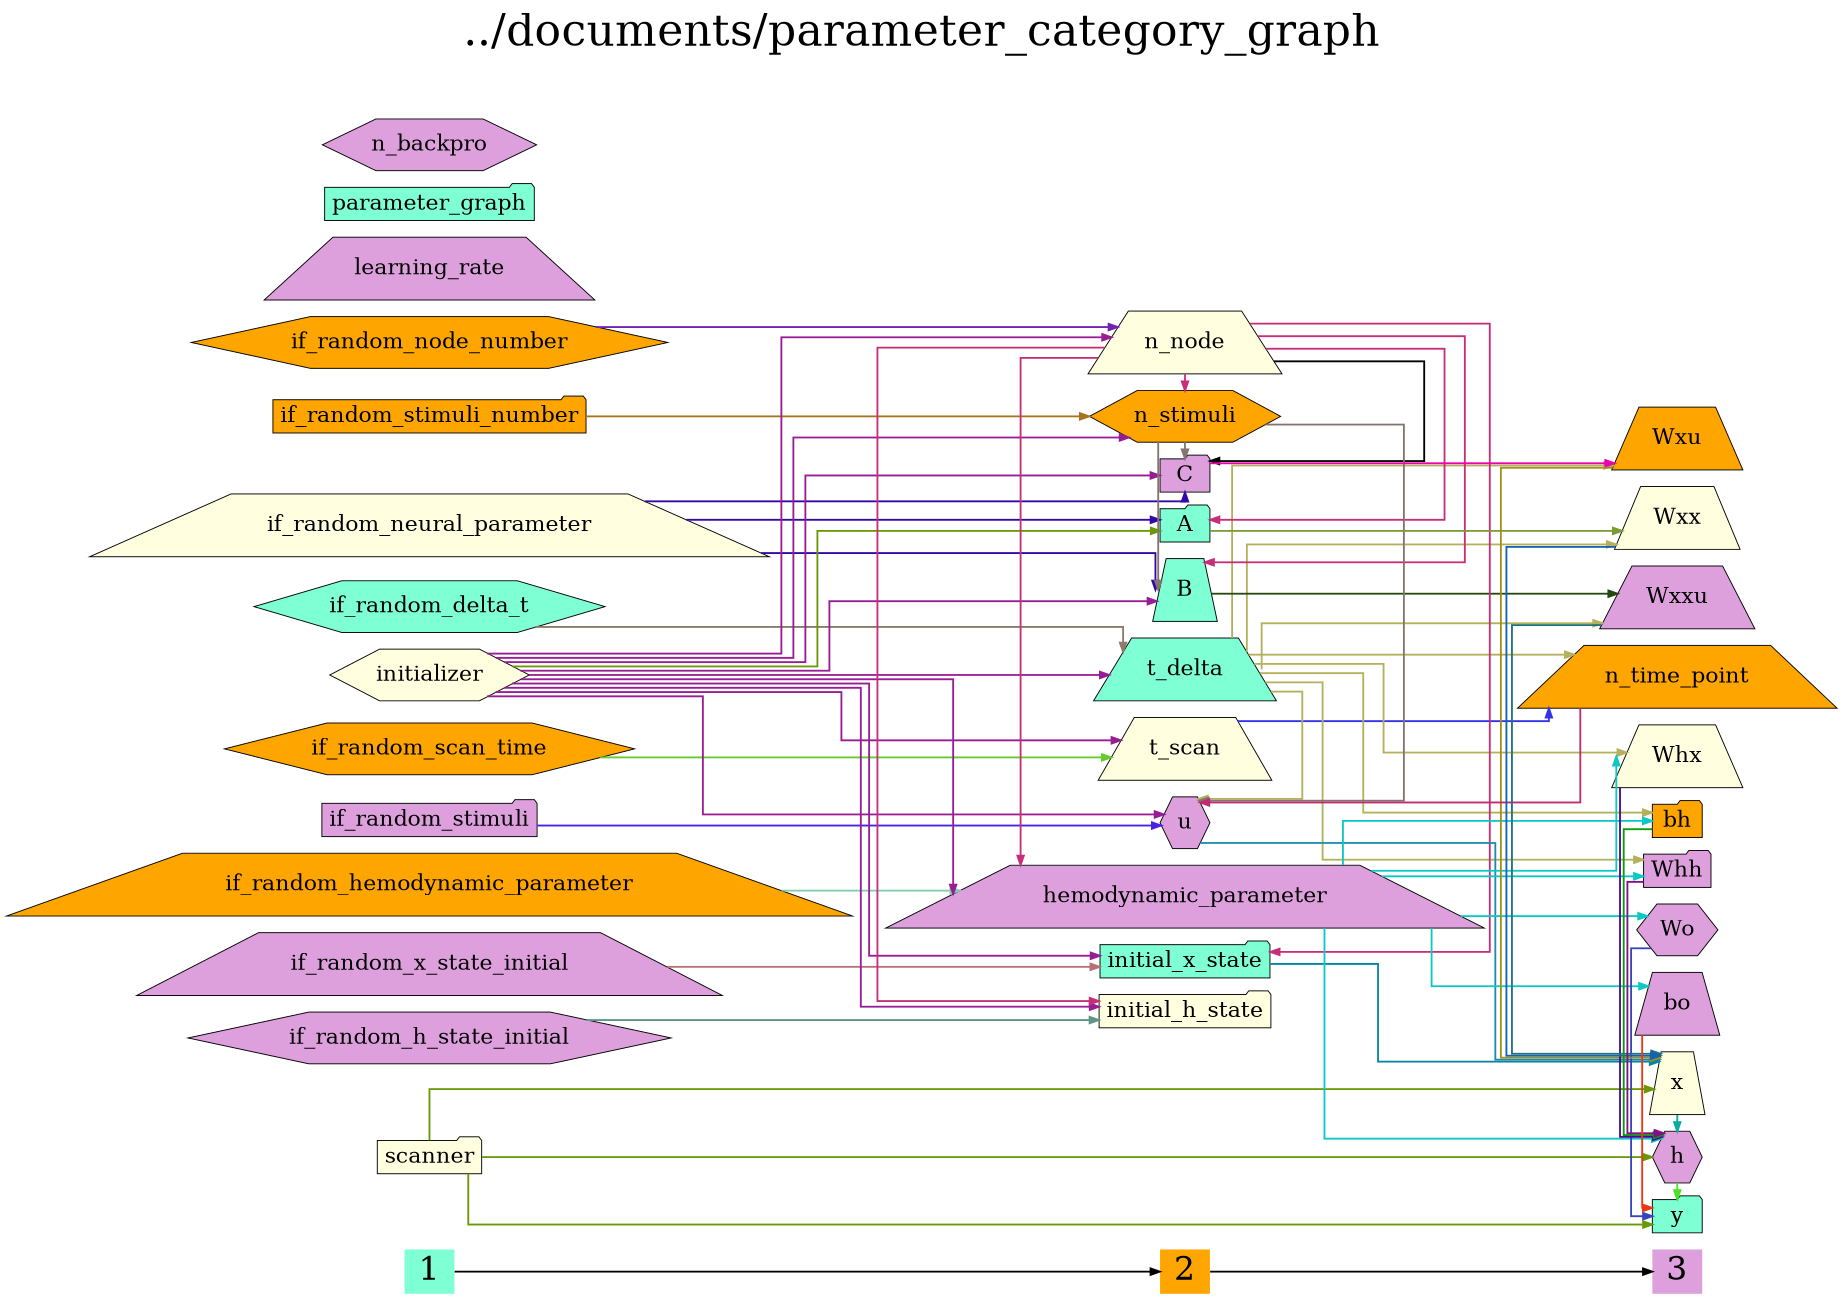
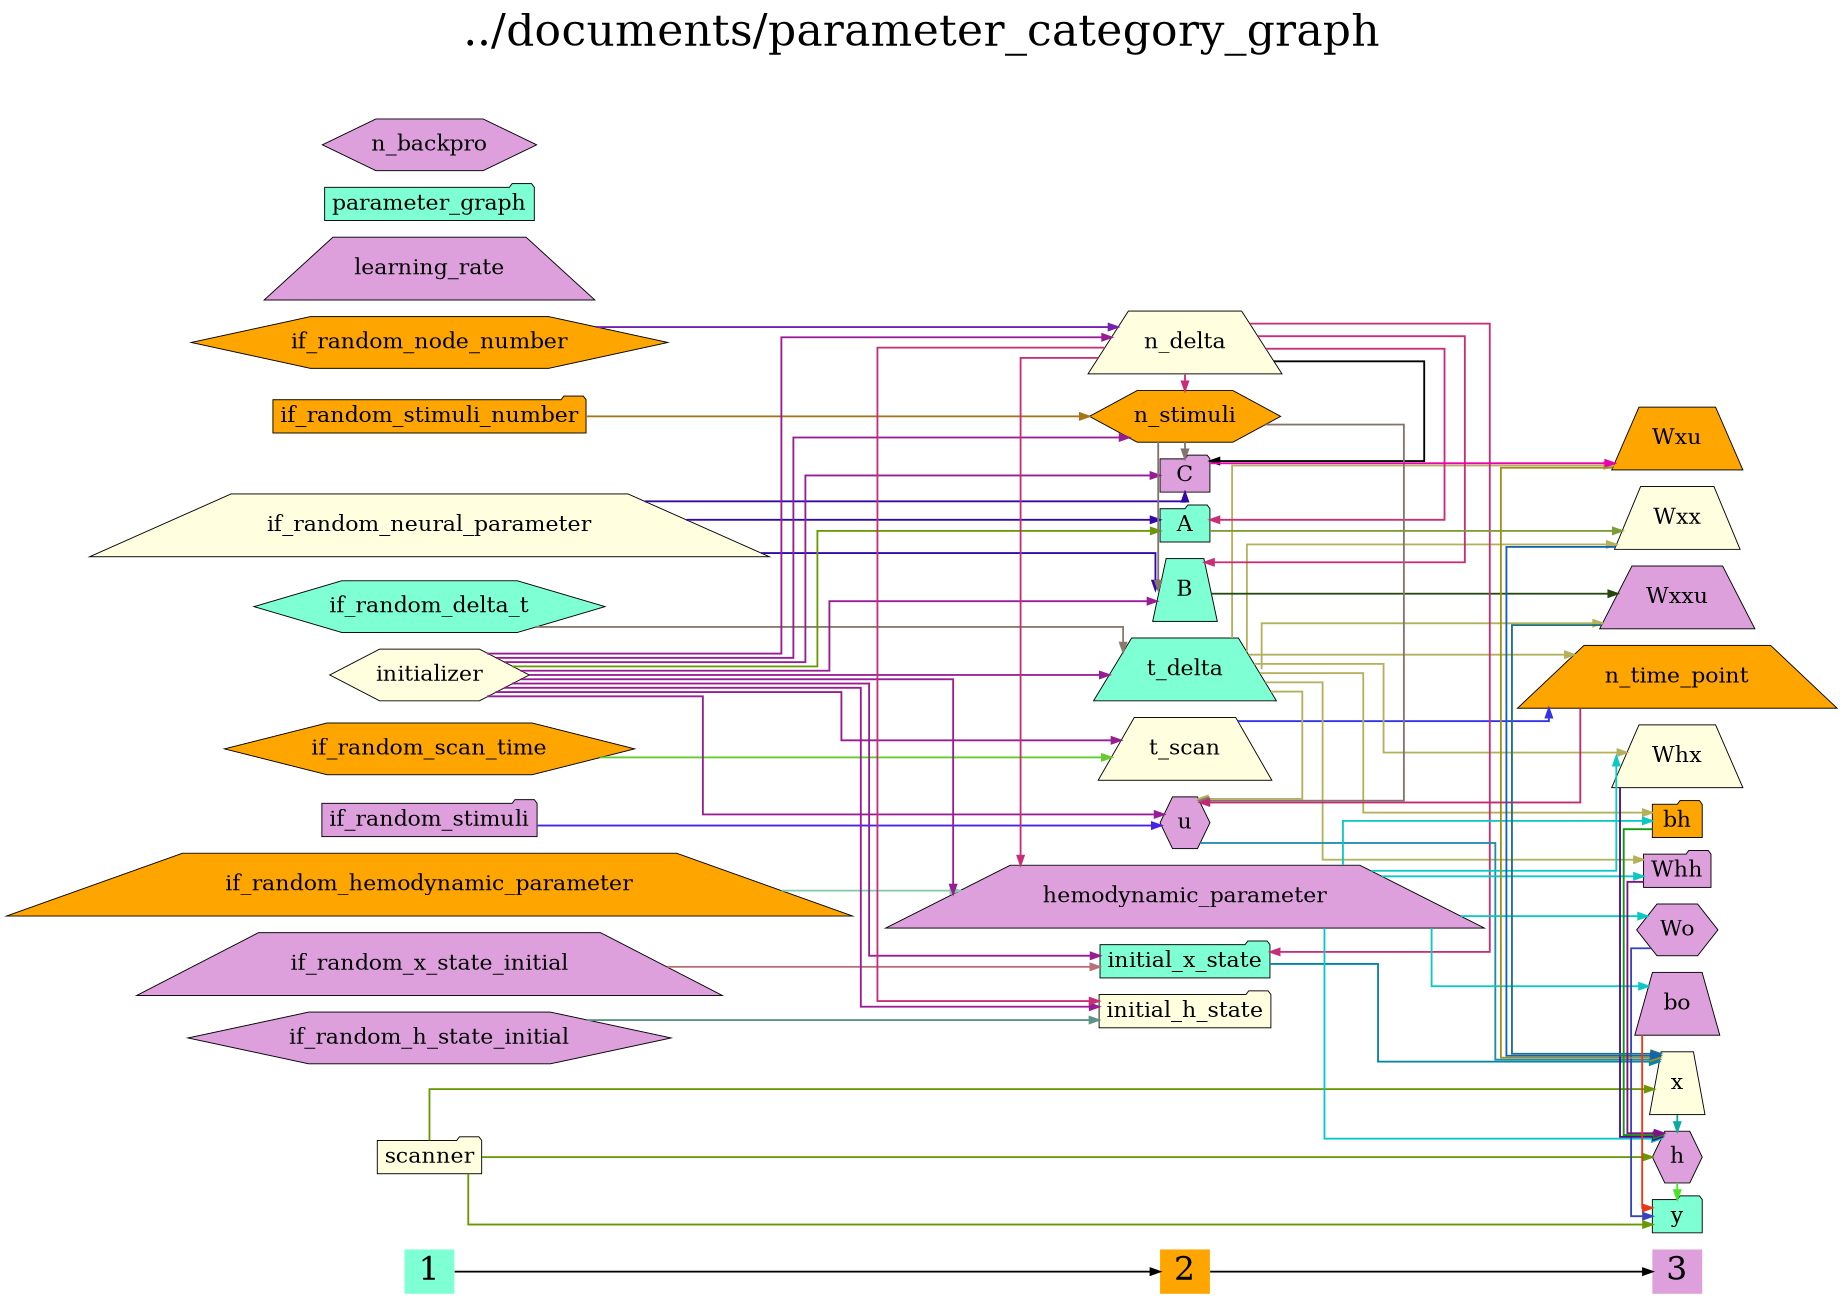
(1185, 342) -> (1185, 342)
